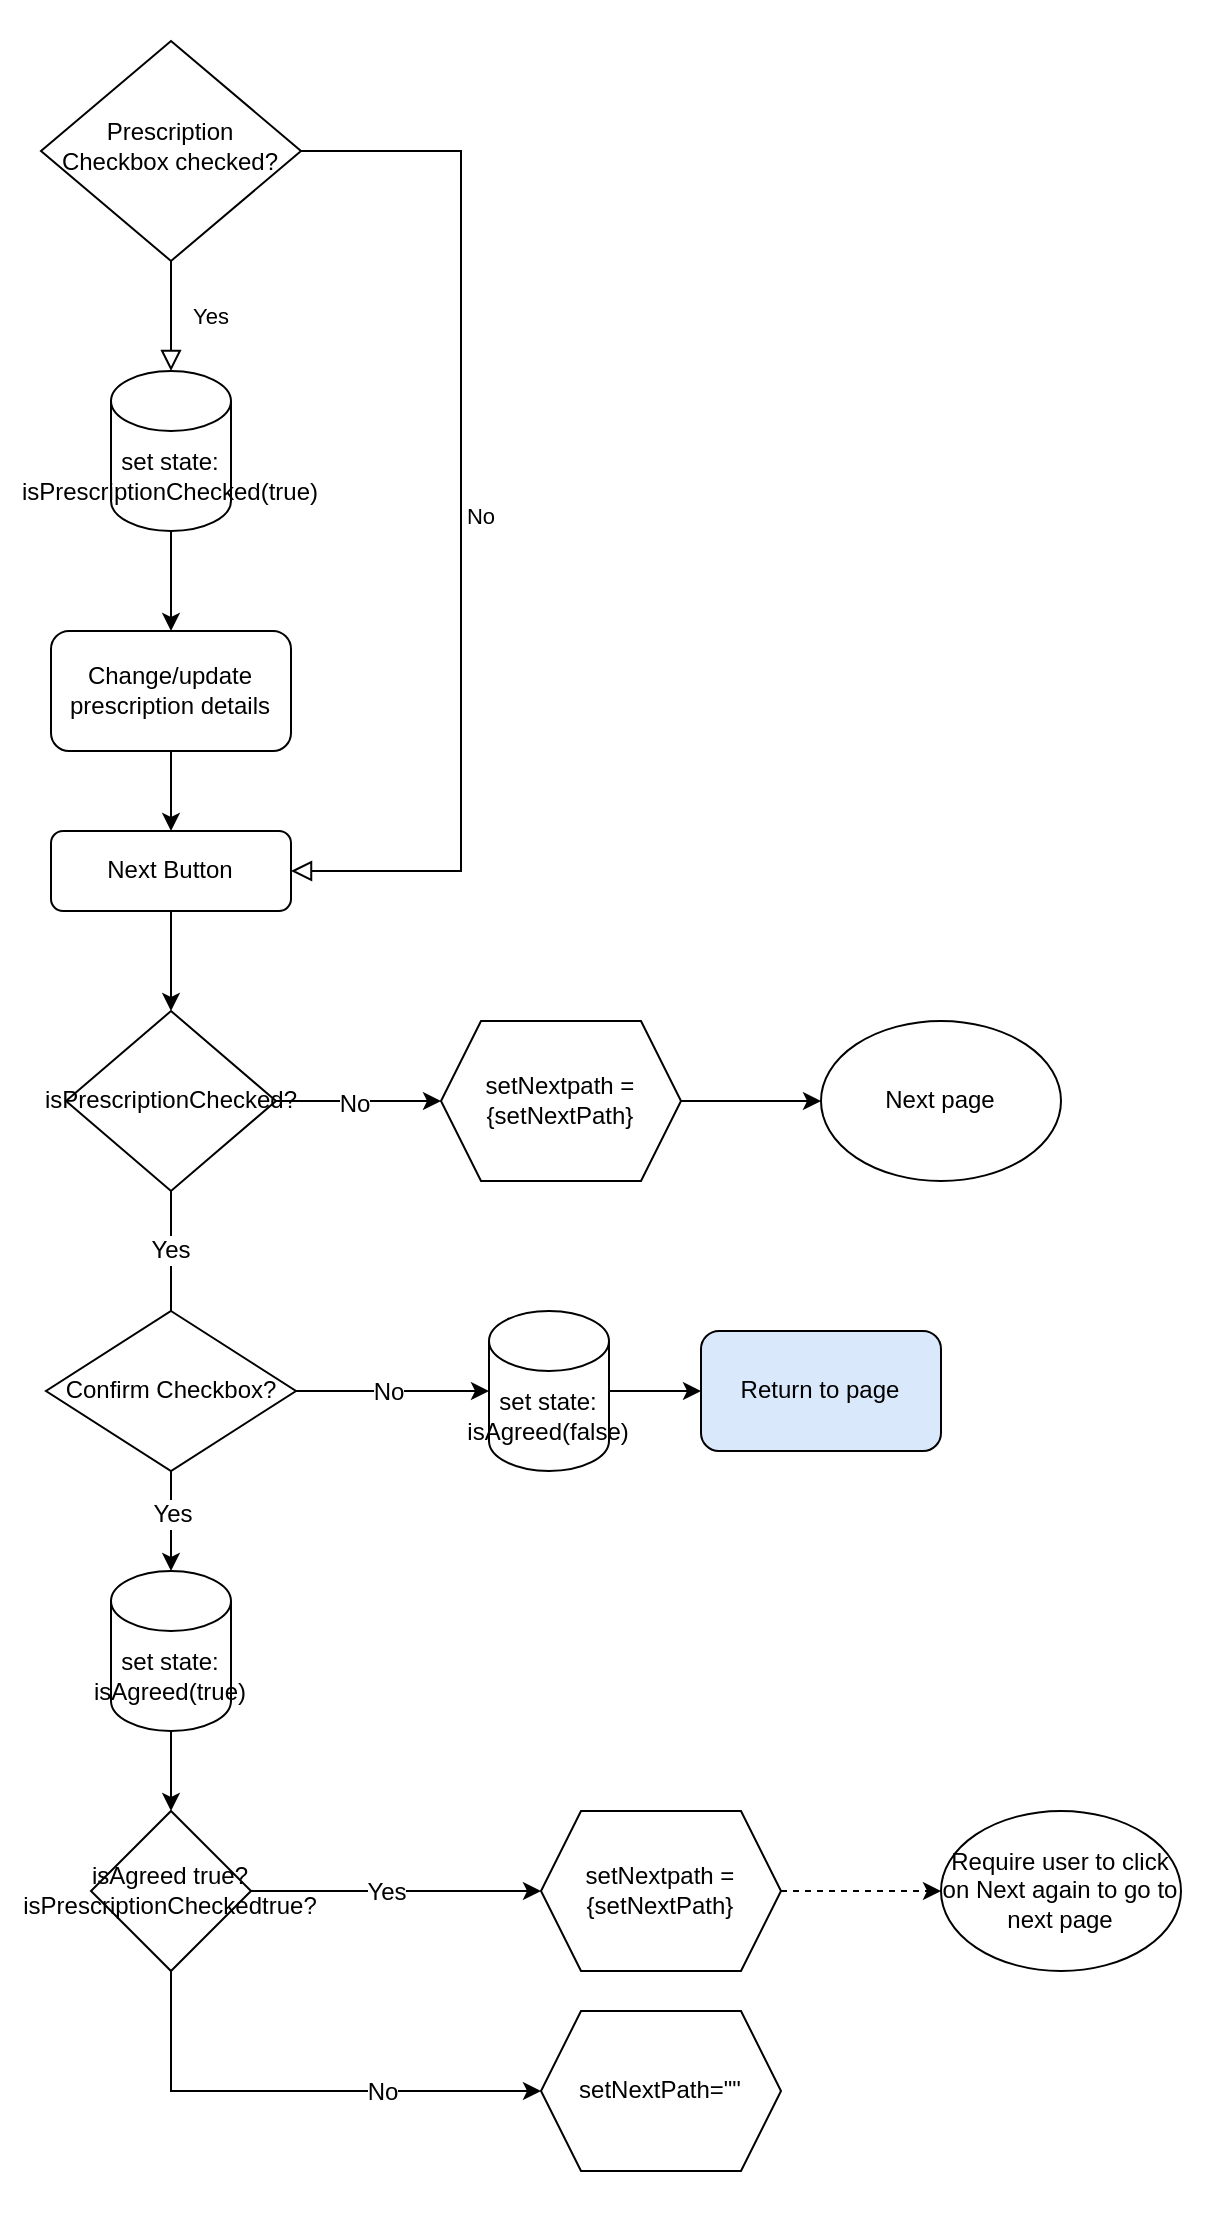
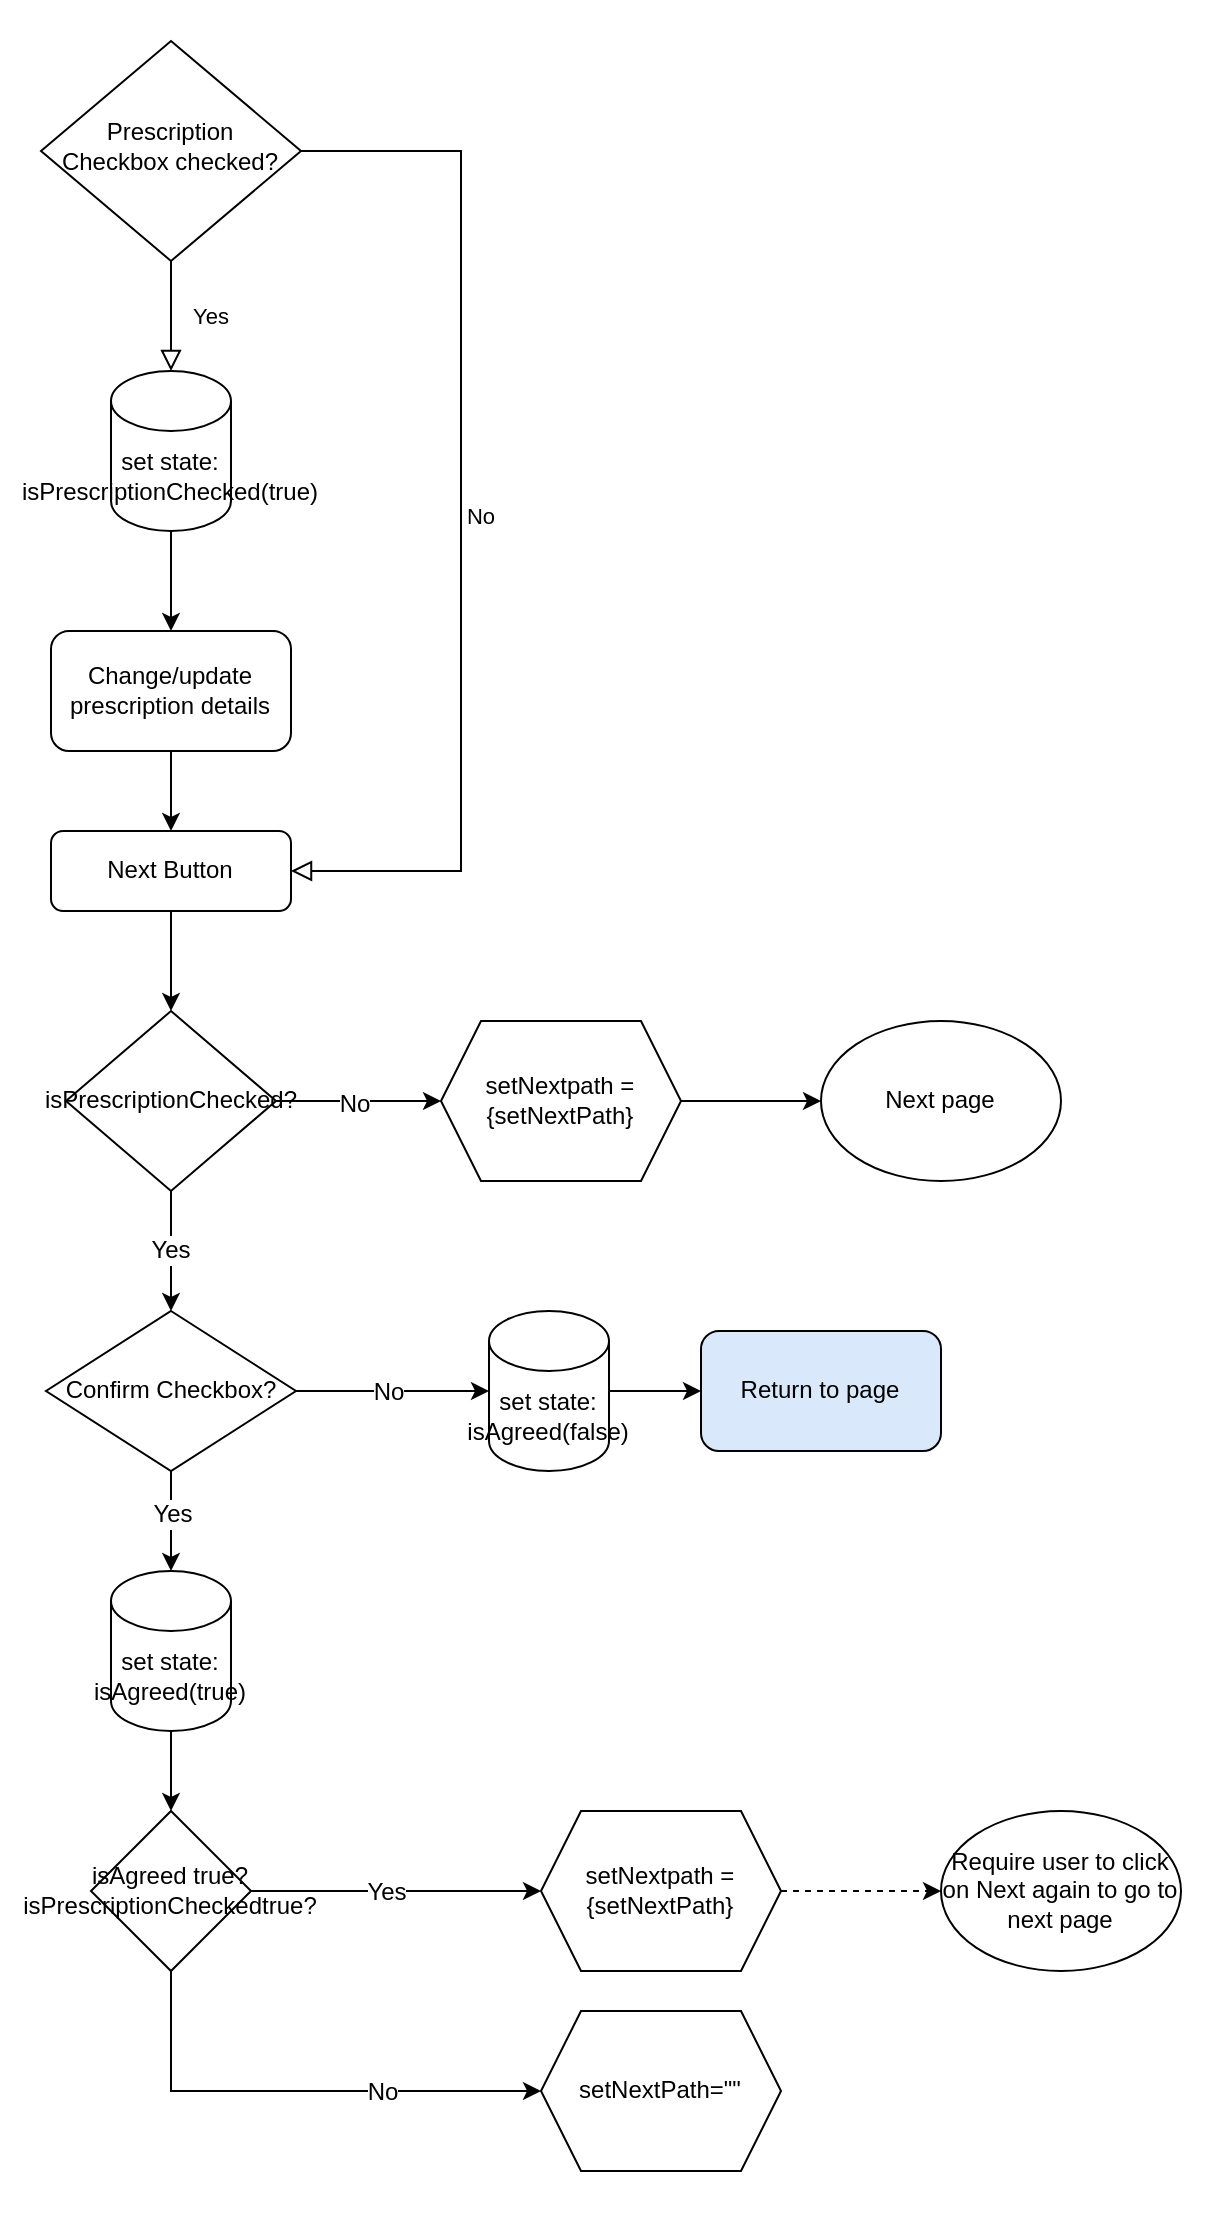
(171, 1301) -> (171, 1296)
